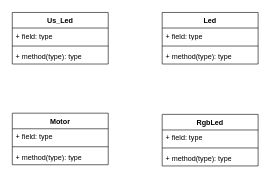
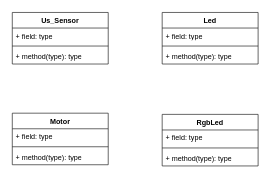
(60, 21) -> (60, 21)
